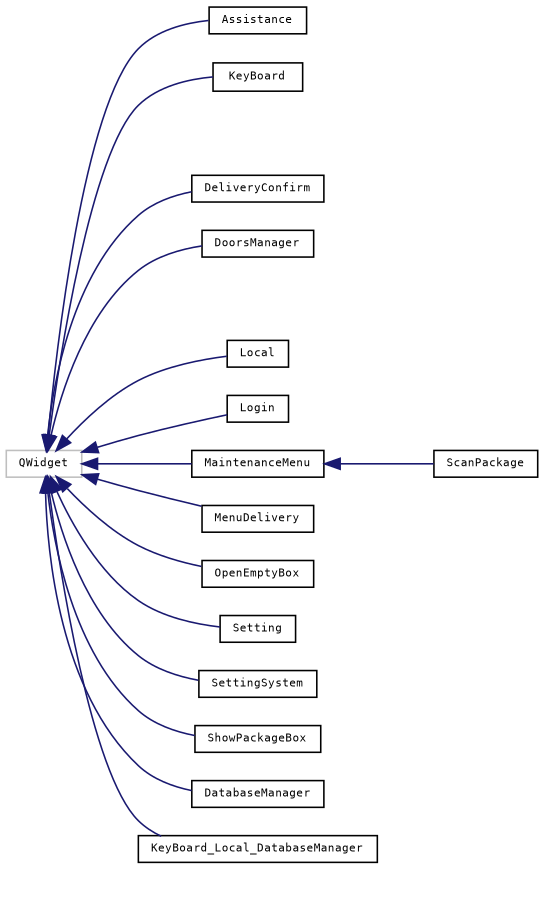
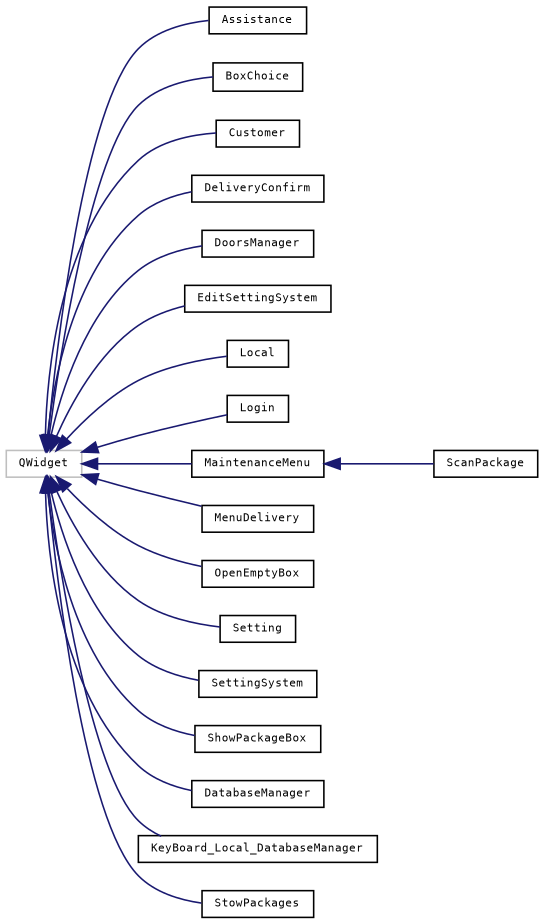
(258, 77) -> (258, 77)
none -> (258, 134)
none -> (258, 299)
none -> (258, 904)
